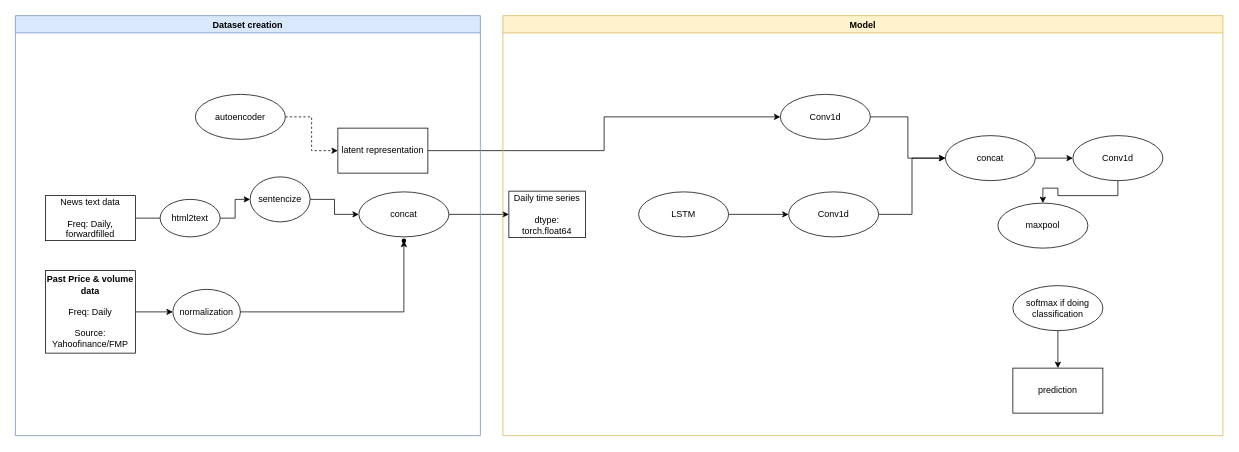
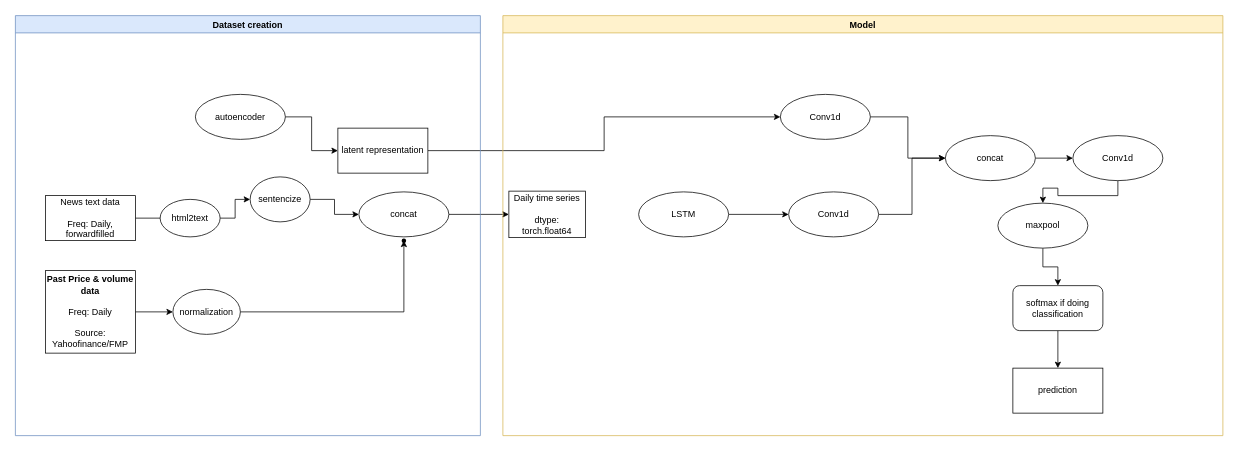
(312, 131) -> (312, 131)
none -> (1043, 266)
(1058, 308) -> (1058, 308)
